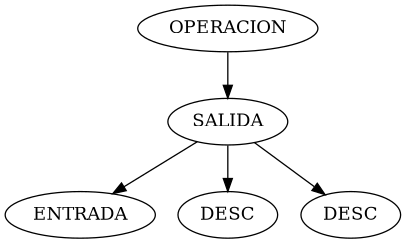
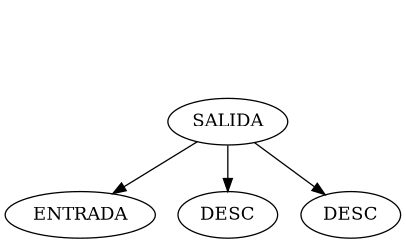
(228, 28) -> none
